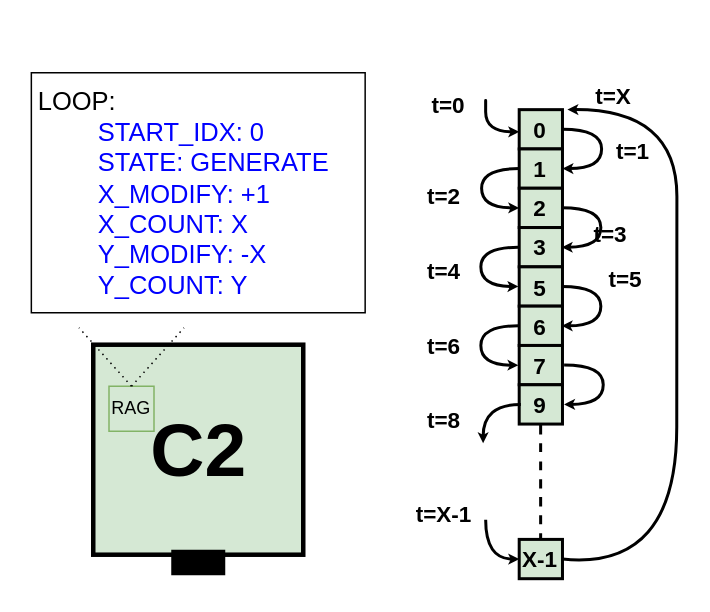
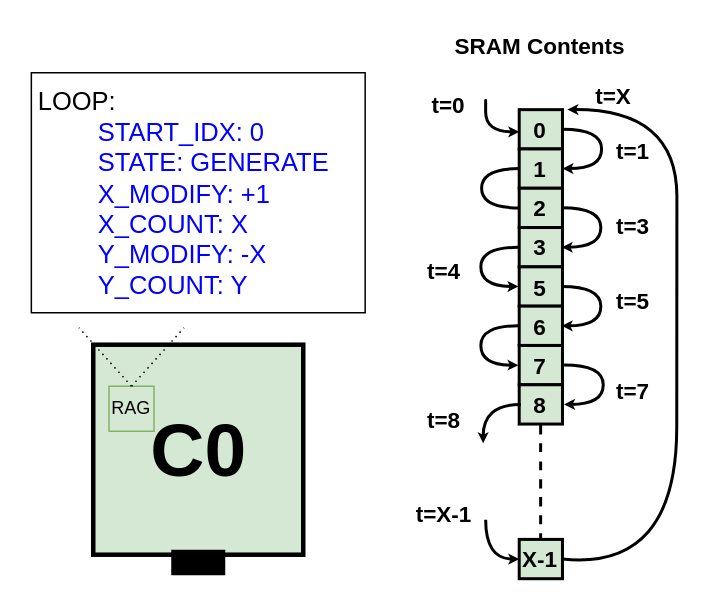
none -> (539, 46)
(444, 196) -> none
(495, 206) -> (497, 205)
(610, 233) -> (633, 226)
(625, 278) -> (633, 301)
(444, 346) -> none
none -> (633, 391)
(540, 404) -> (540, 404)
(199, 449) -> (199, 449)
